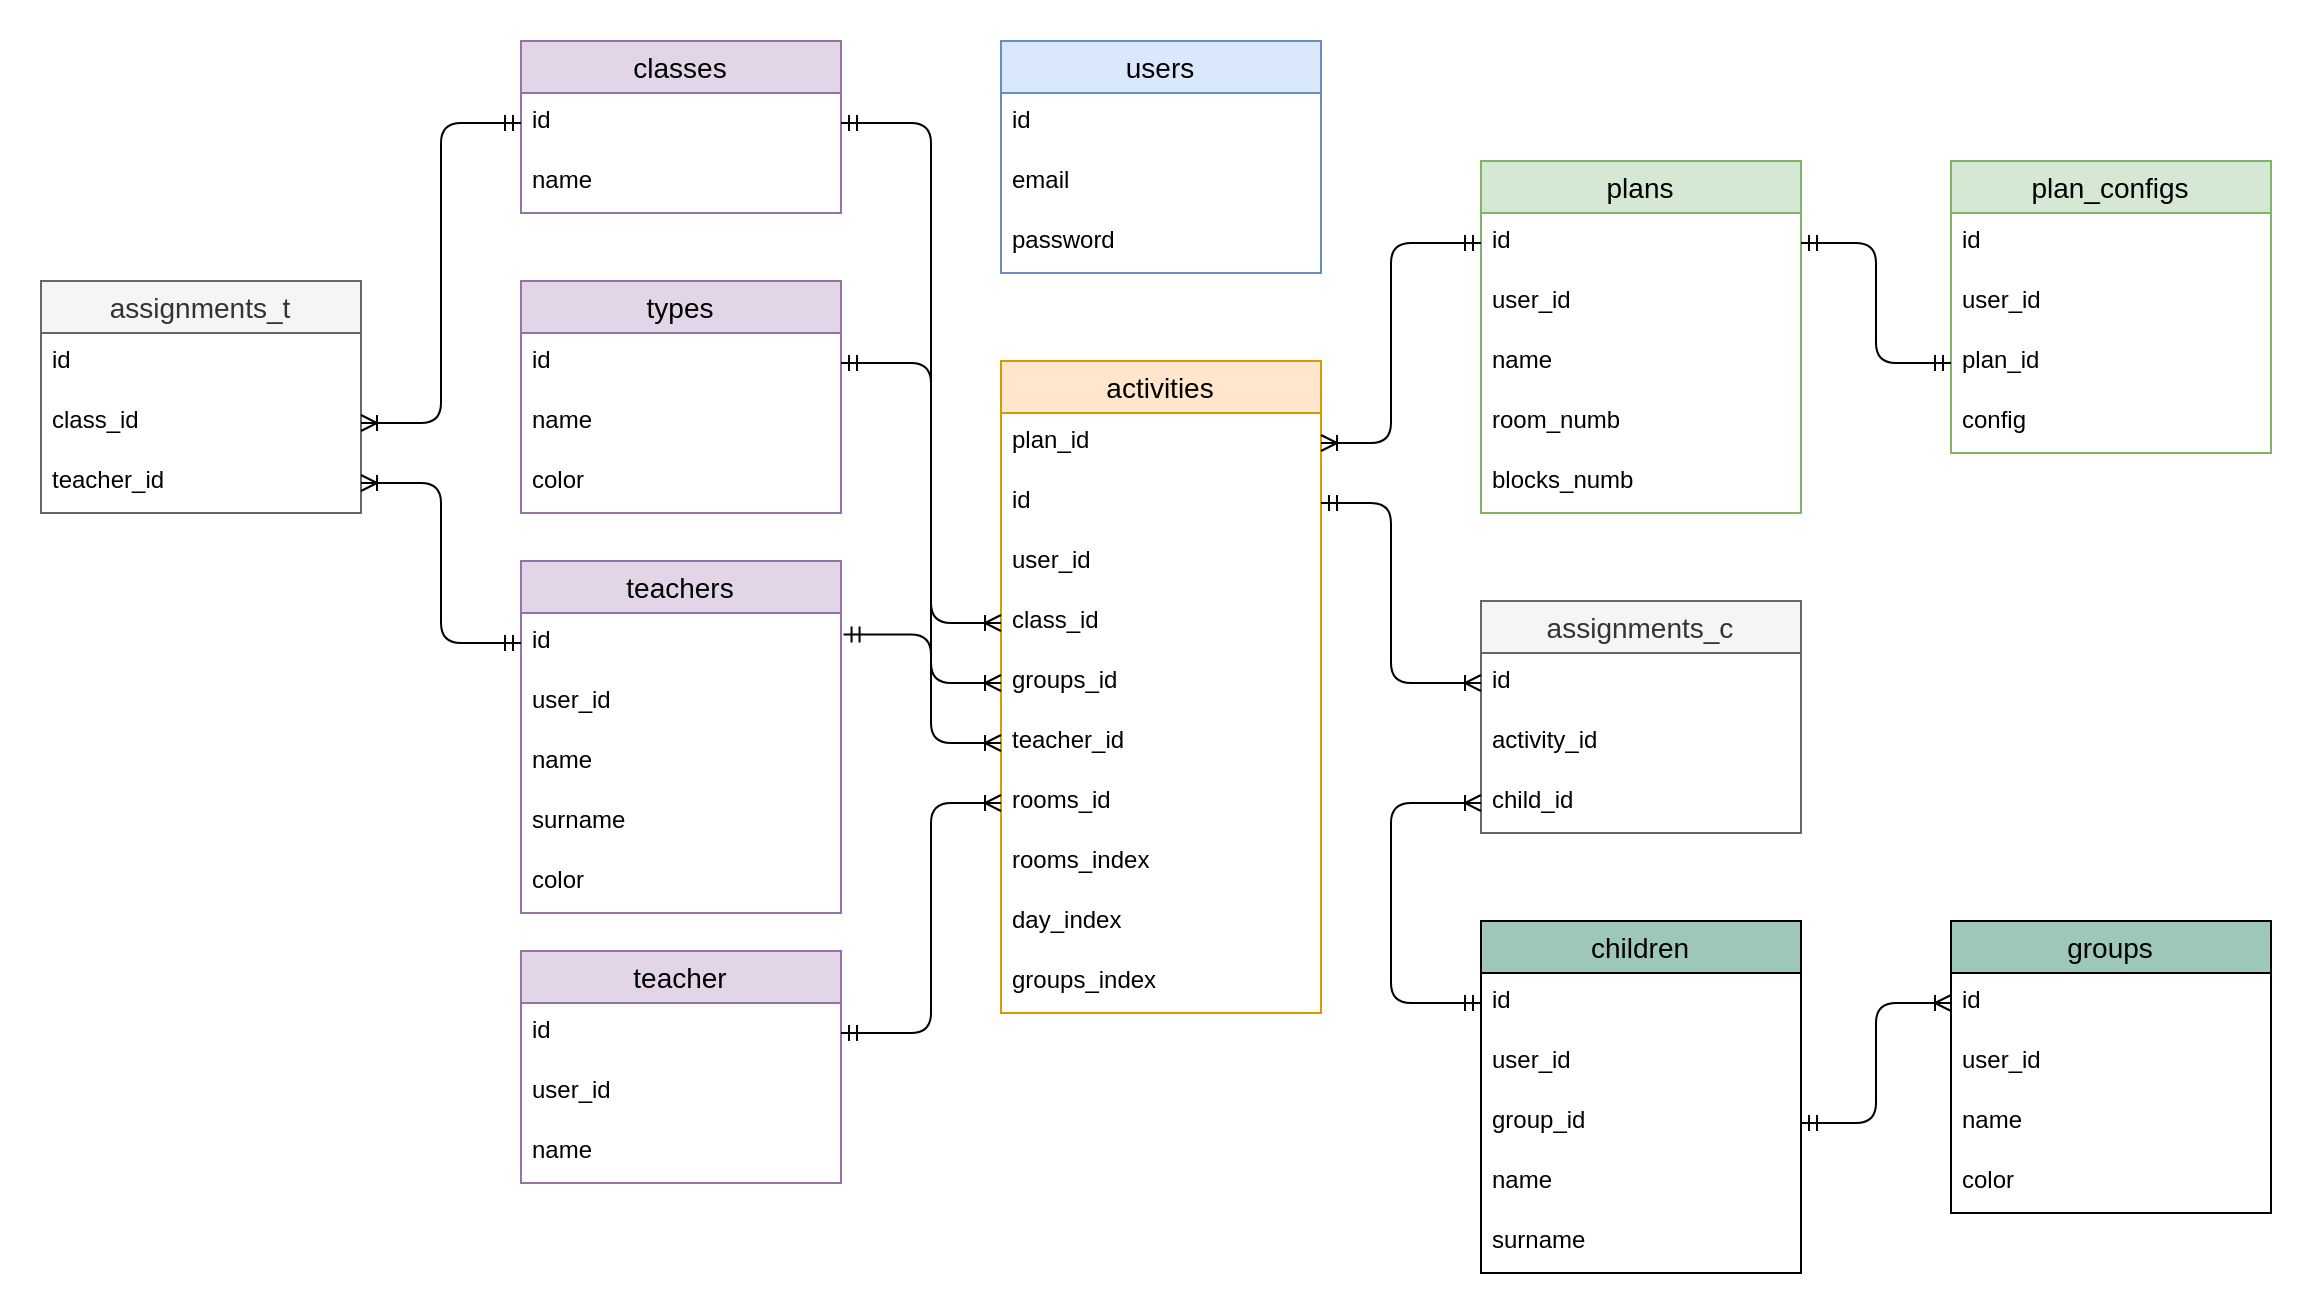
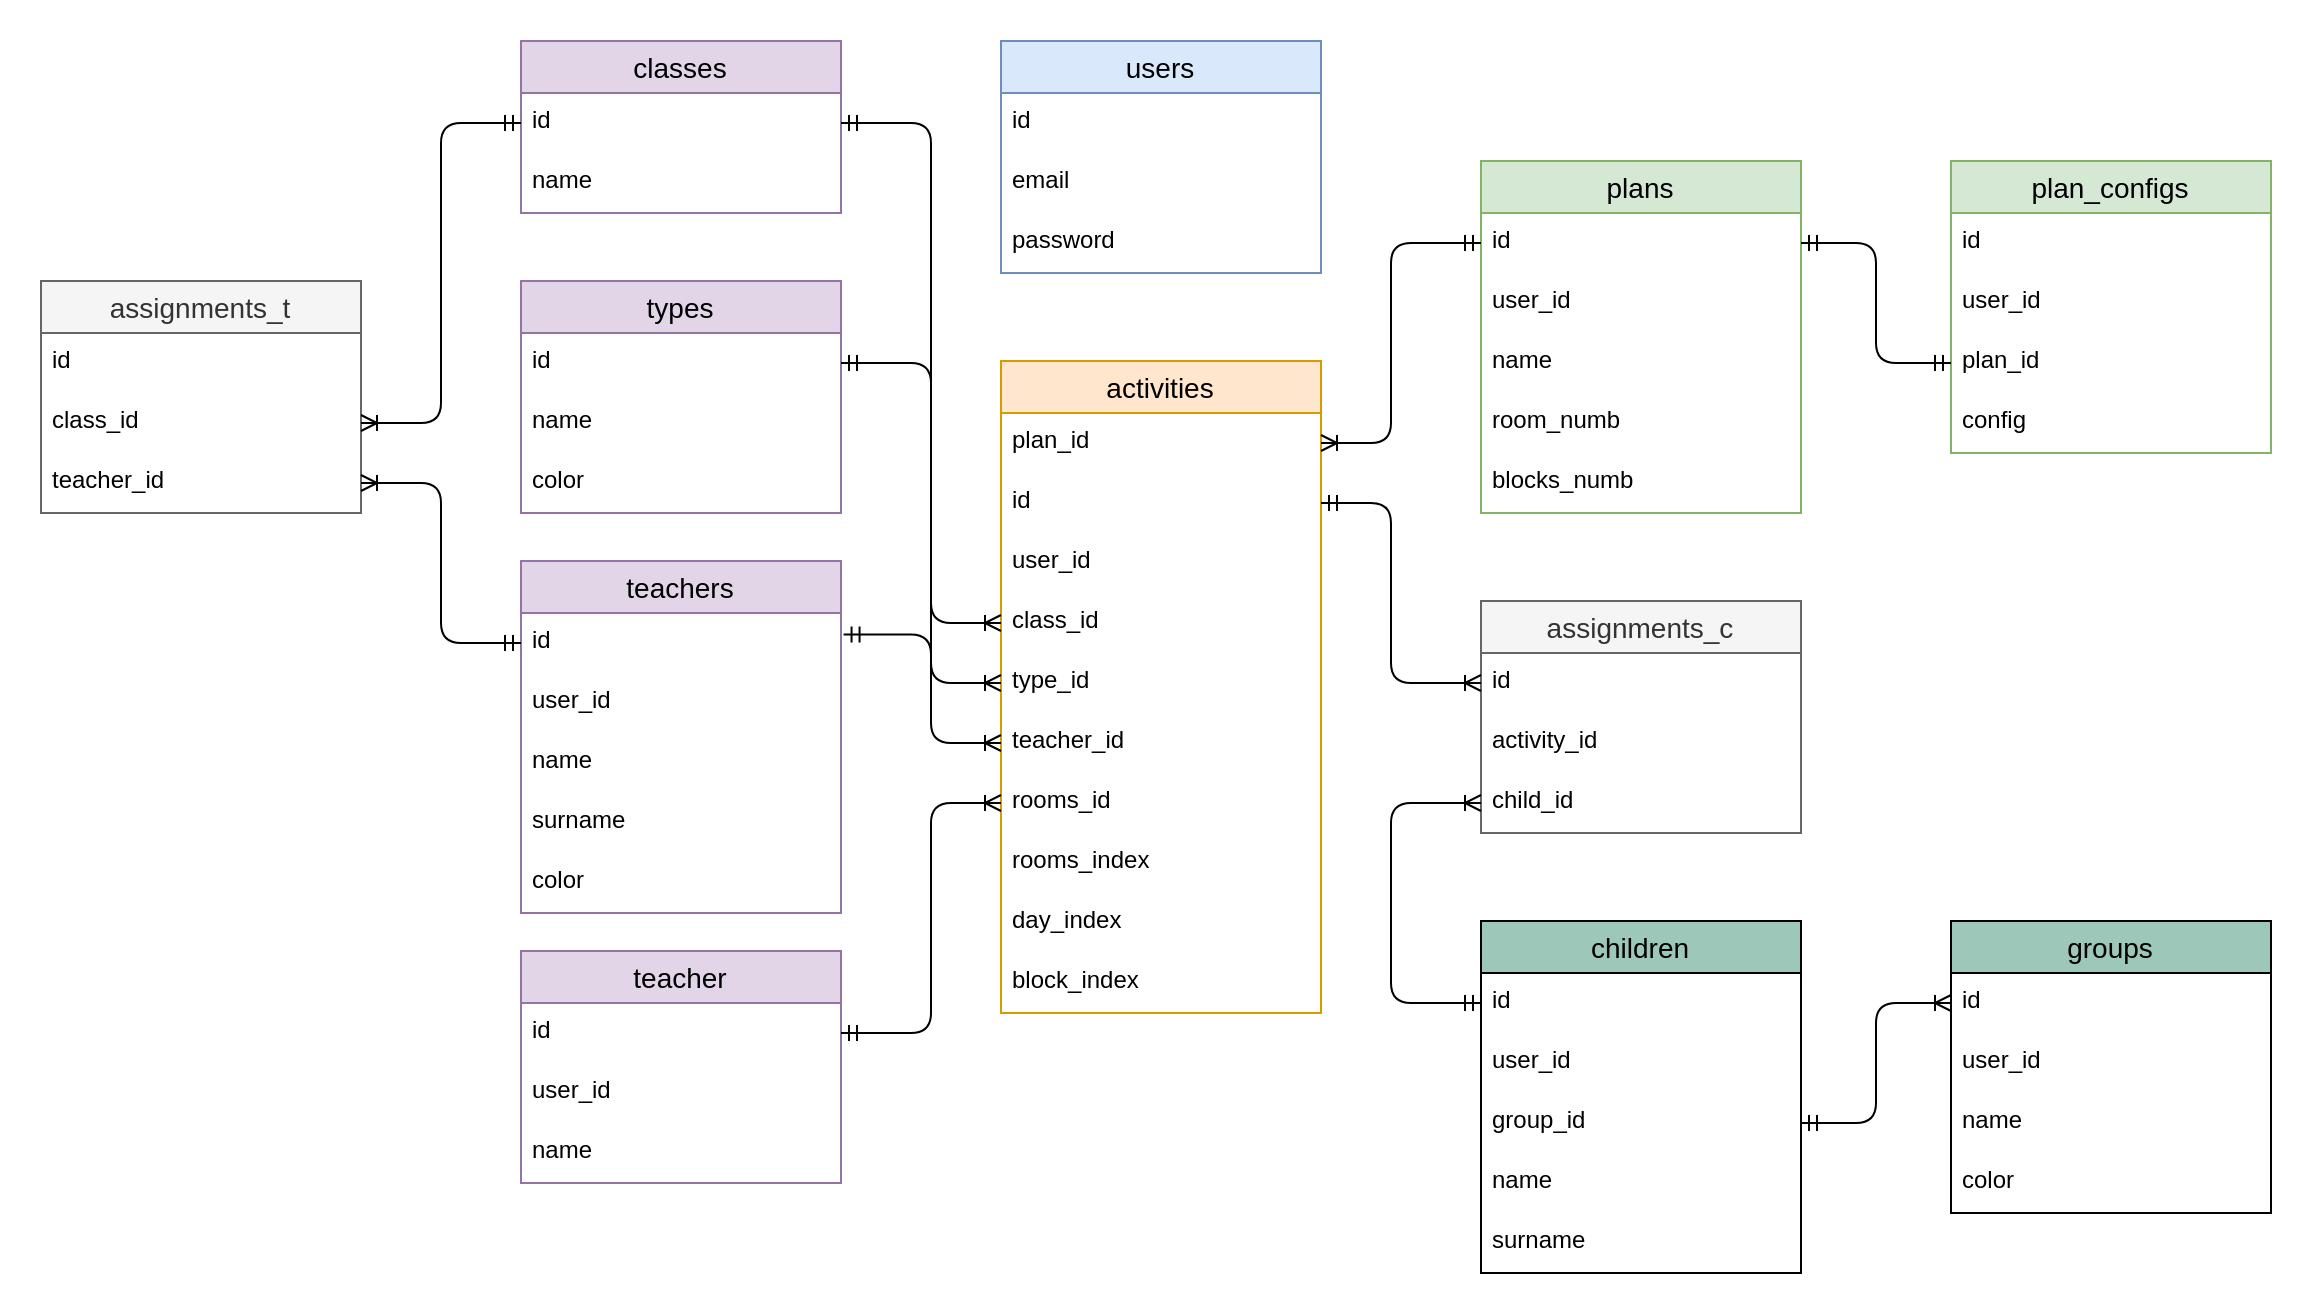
(1069, 680) -> (1056, 680)
(1090, 980) -> (1080, 980)
